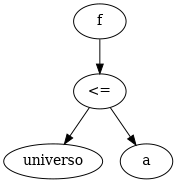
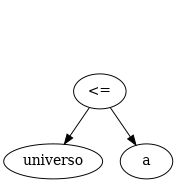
(100, 21) -> none
